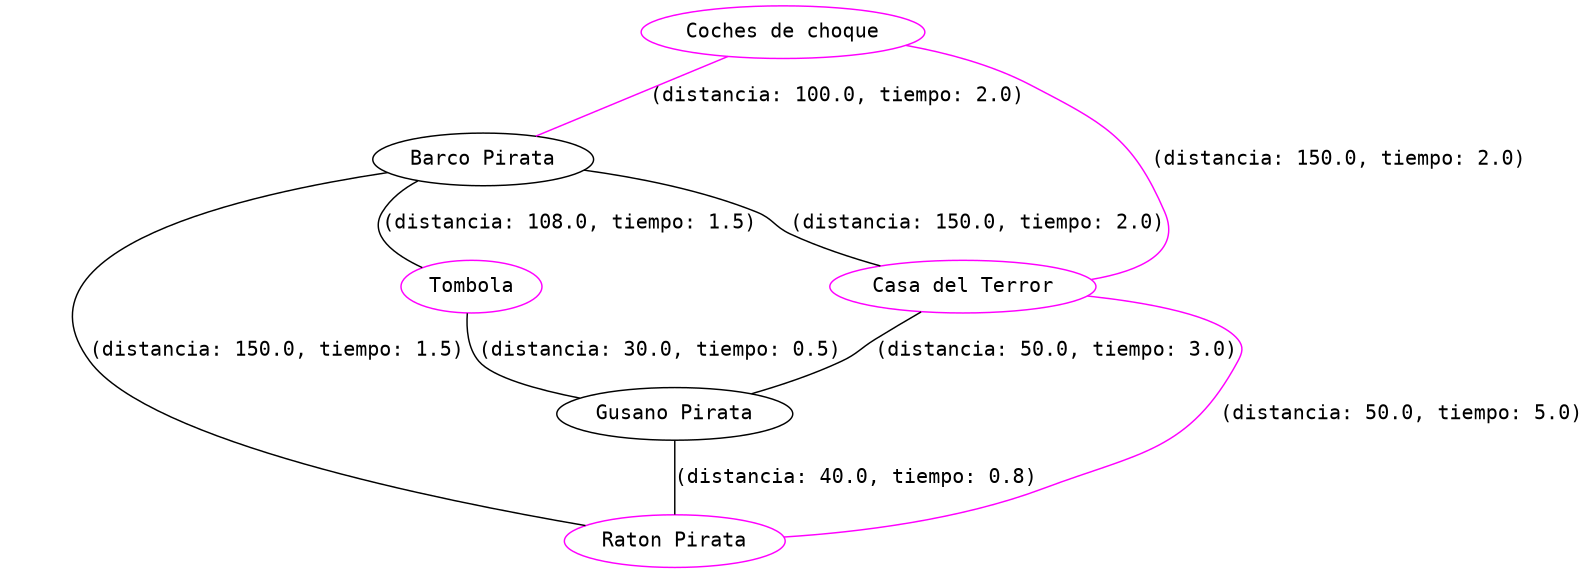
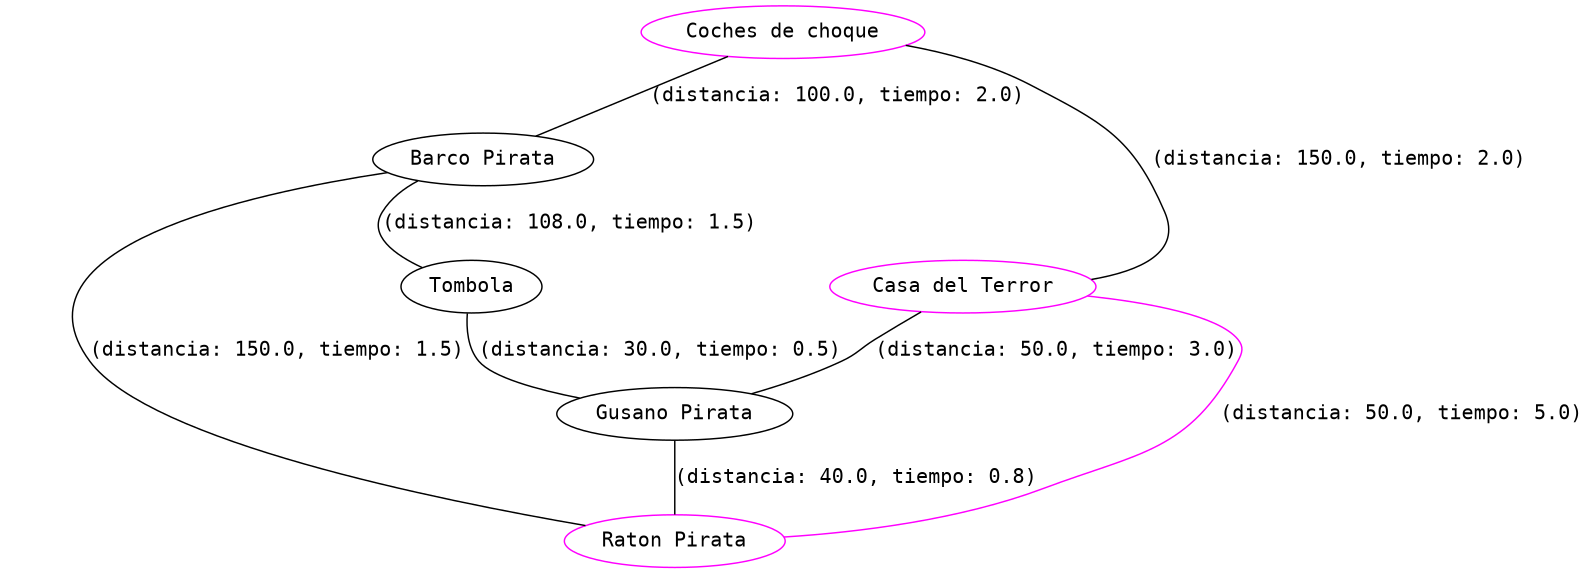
(632, 96) -> (632, 96)
(1106, 130) -> (1106, 130)
(737, 205) -> none
(471, 287) -> (471, 287)
